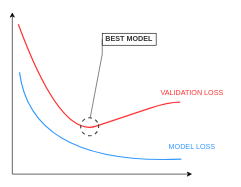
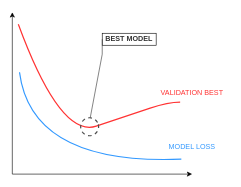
(192, 93) -> (192, 93)
